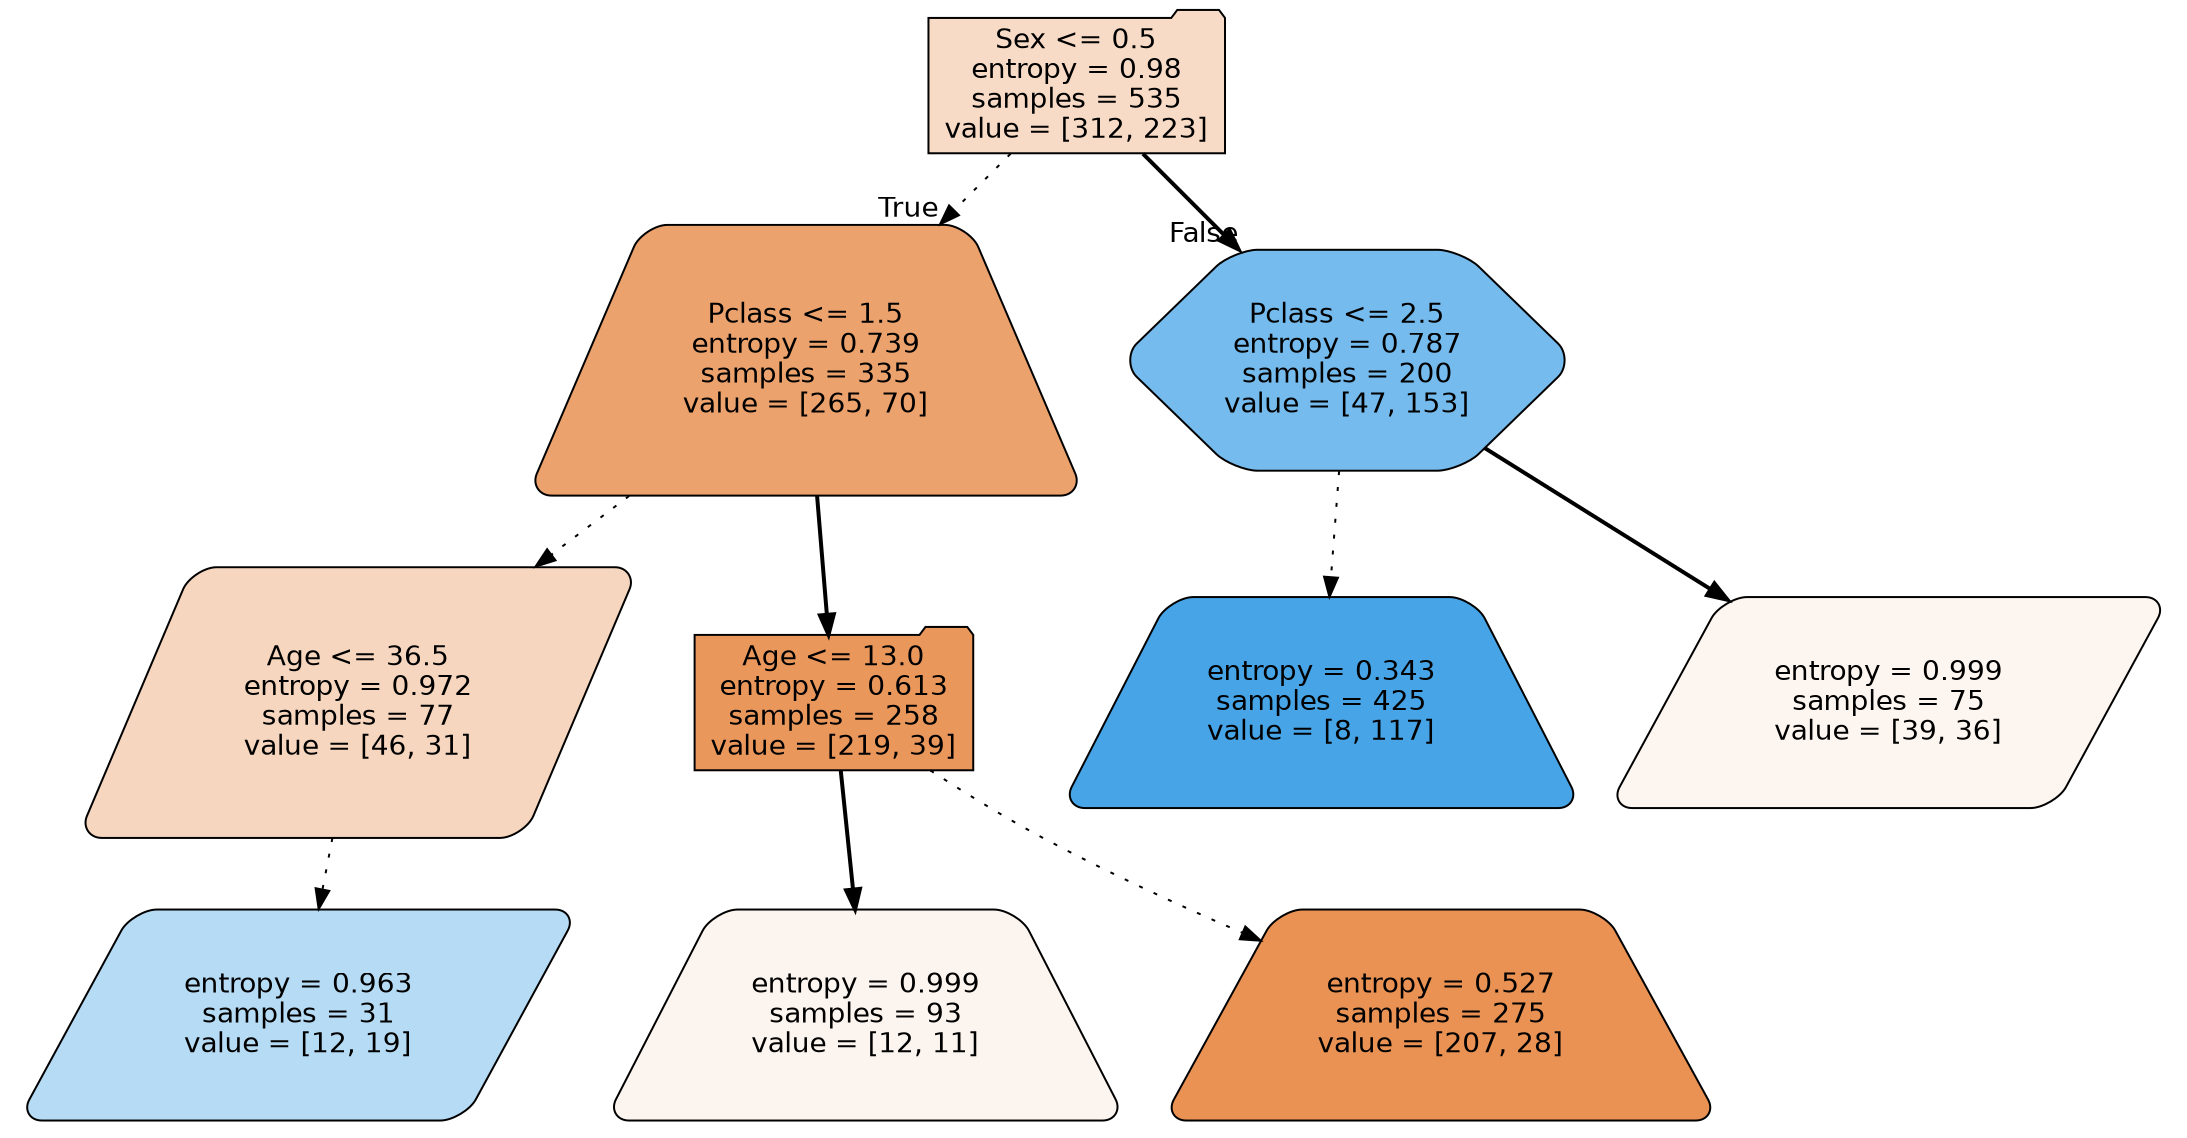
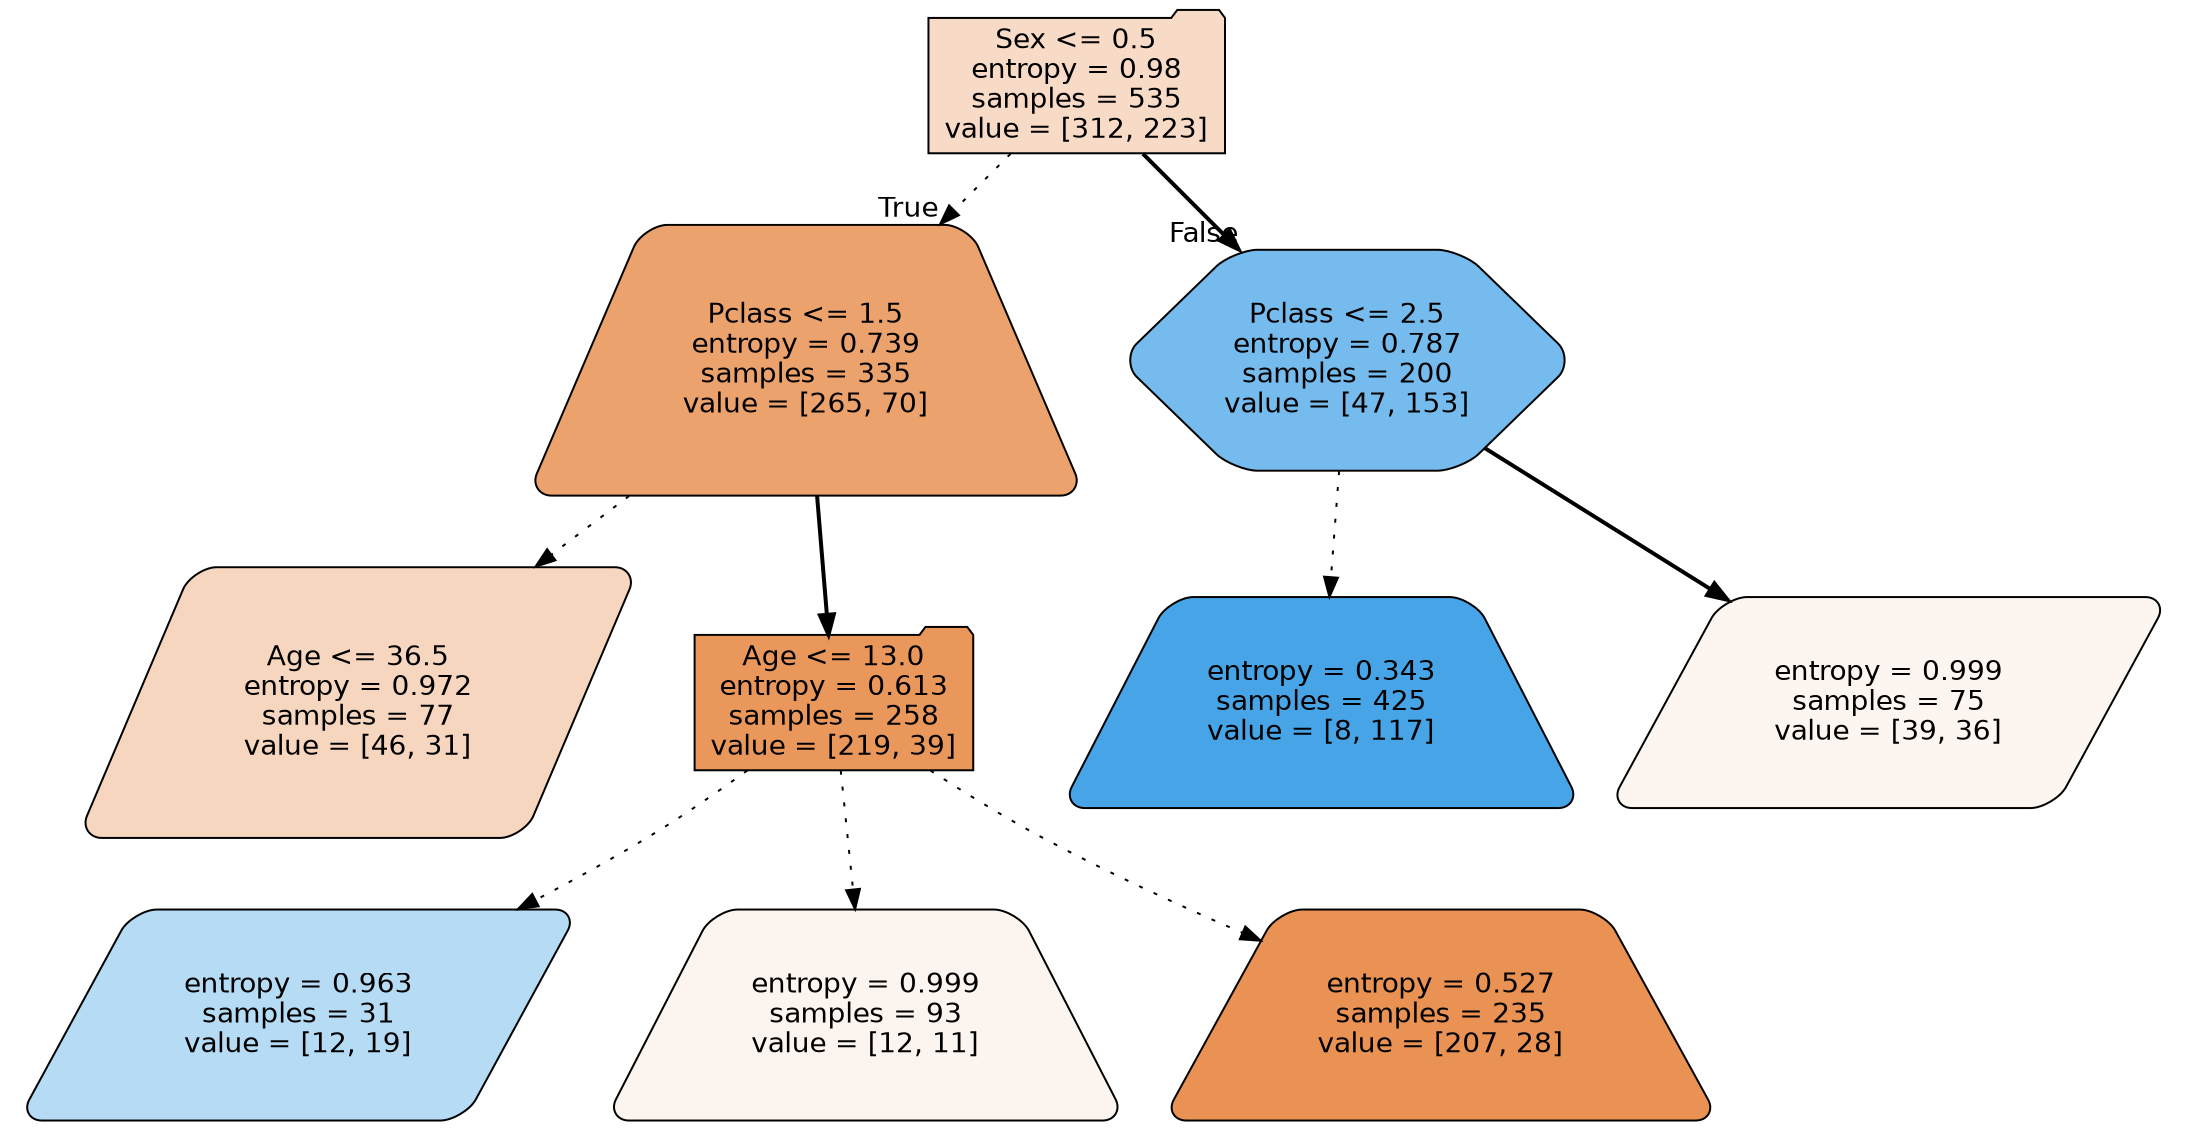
(847, 830) -> (847, 830)
(327, 864) -> (644, 840)
(1441, 1015) -> (1441, 1015)
